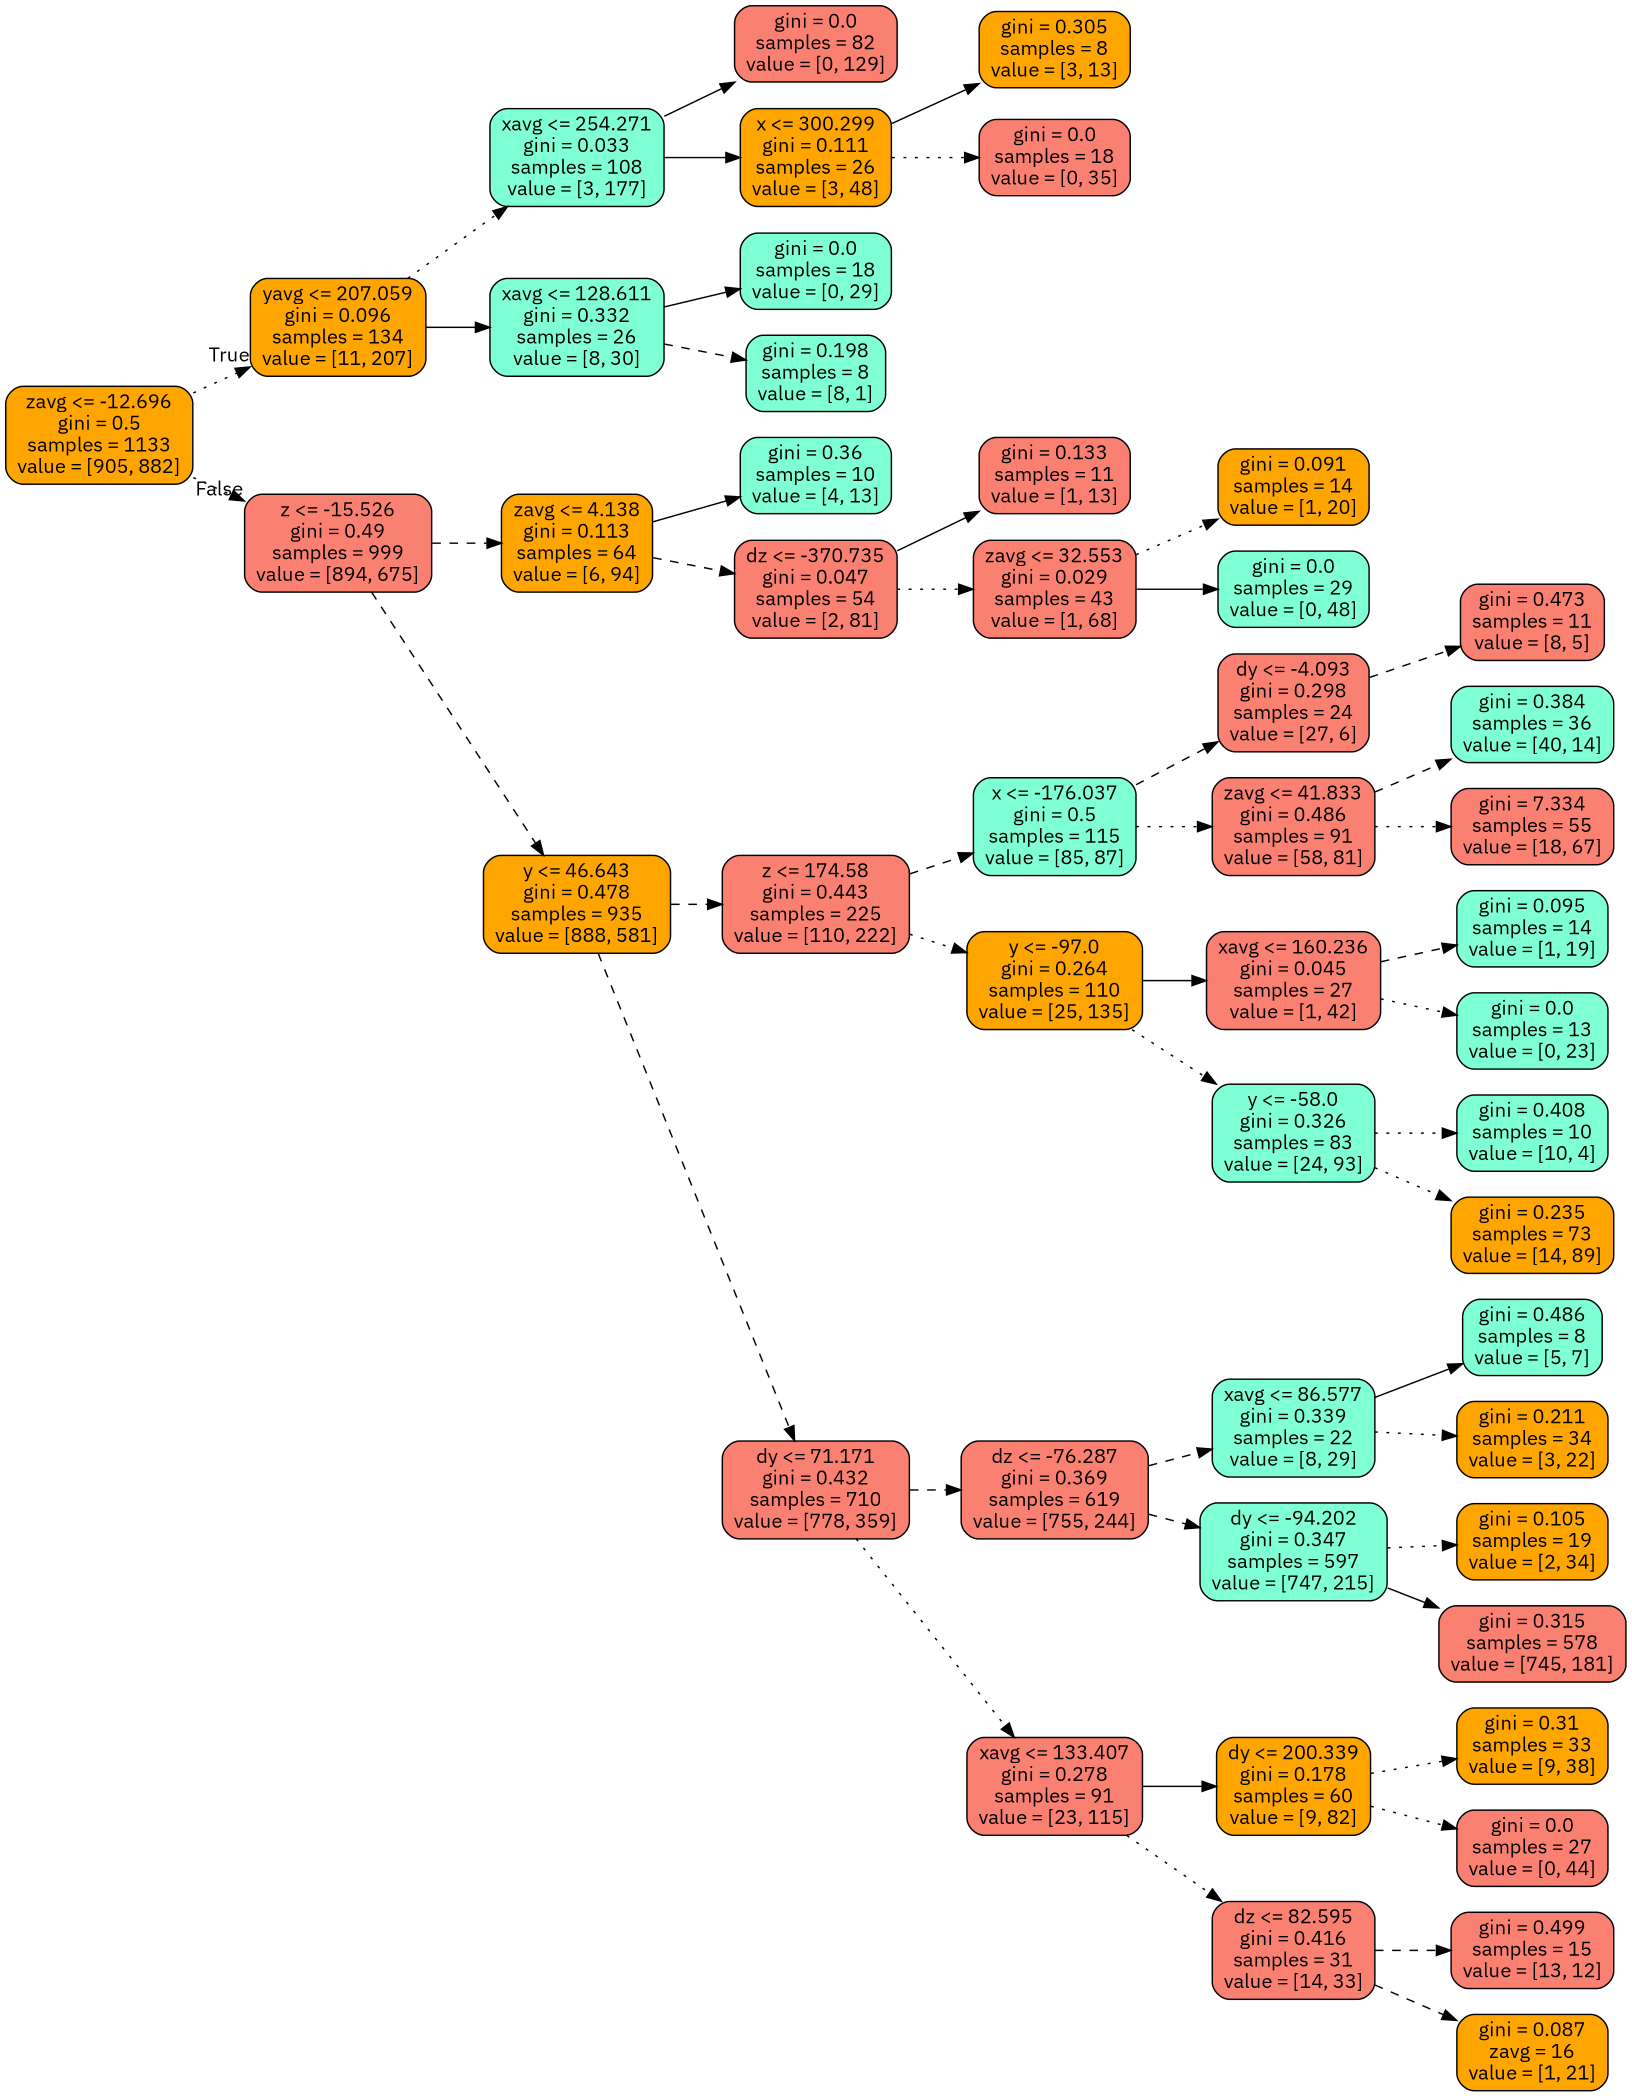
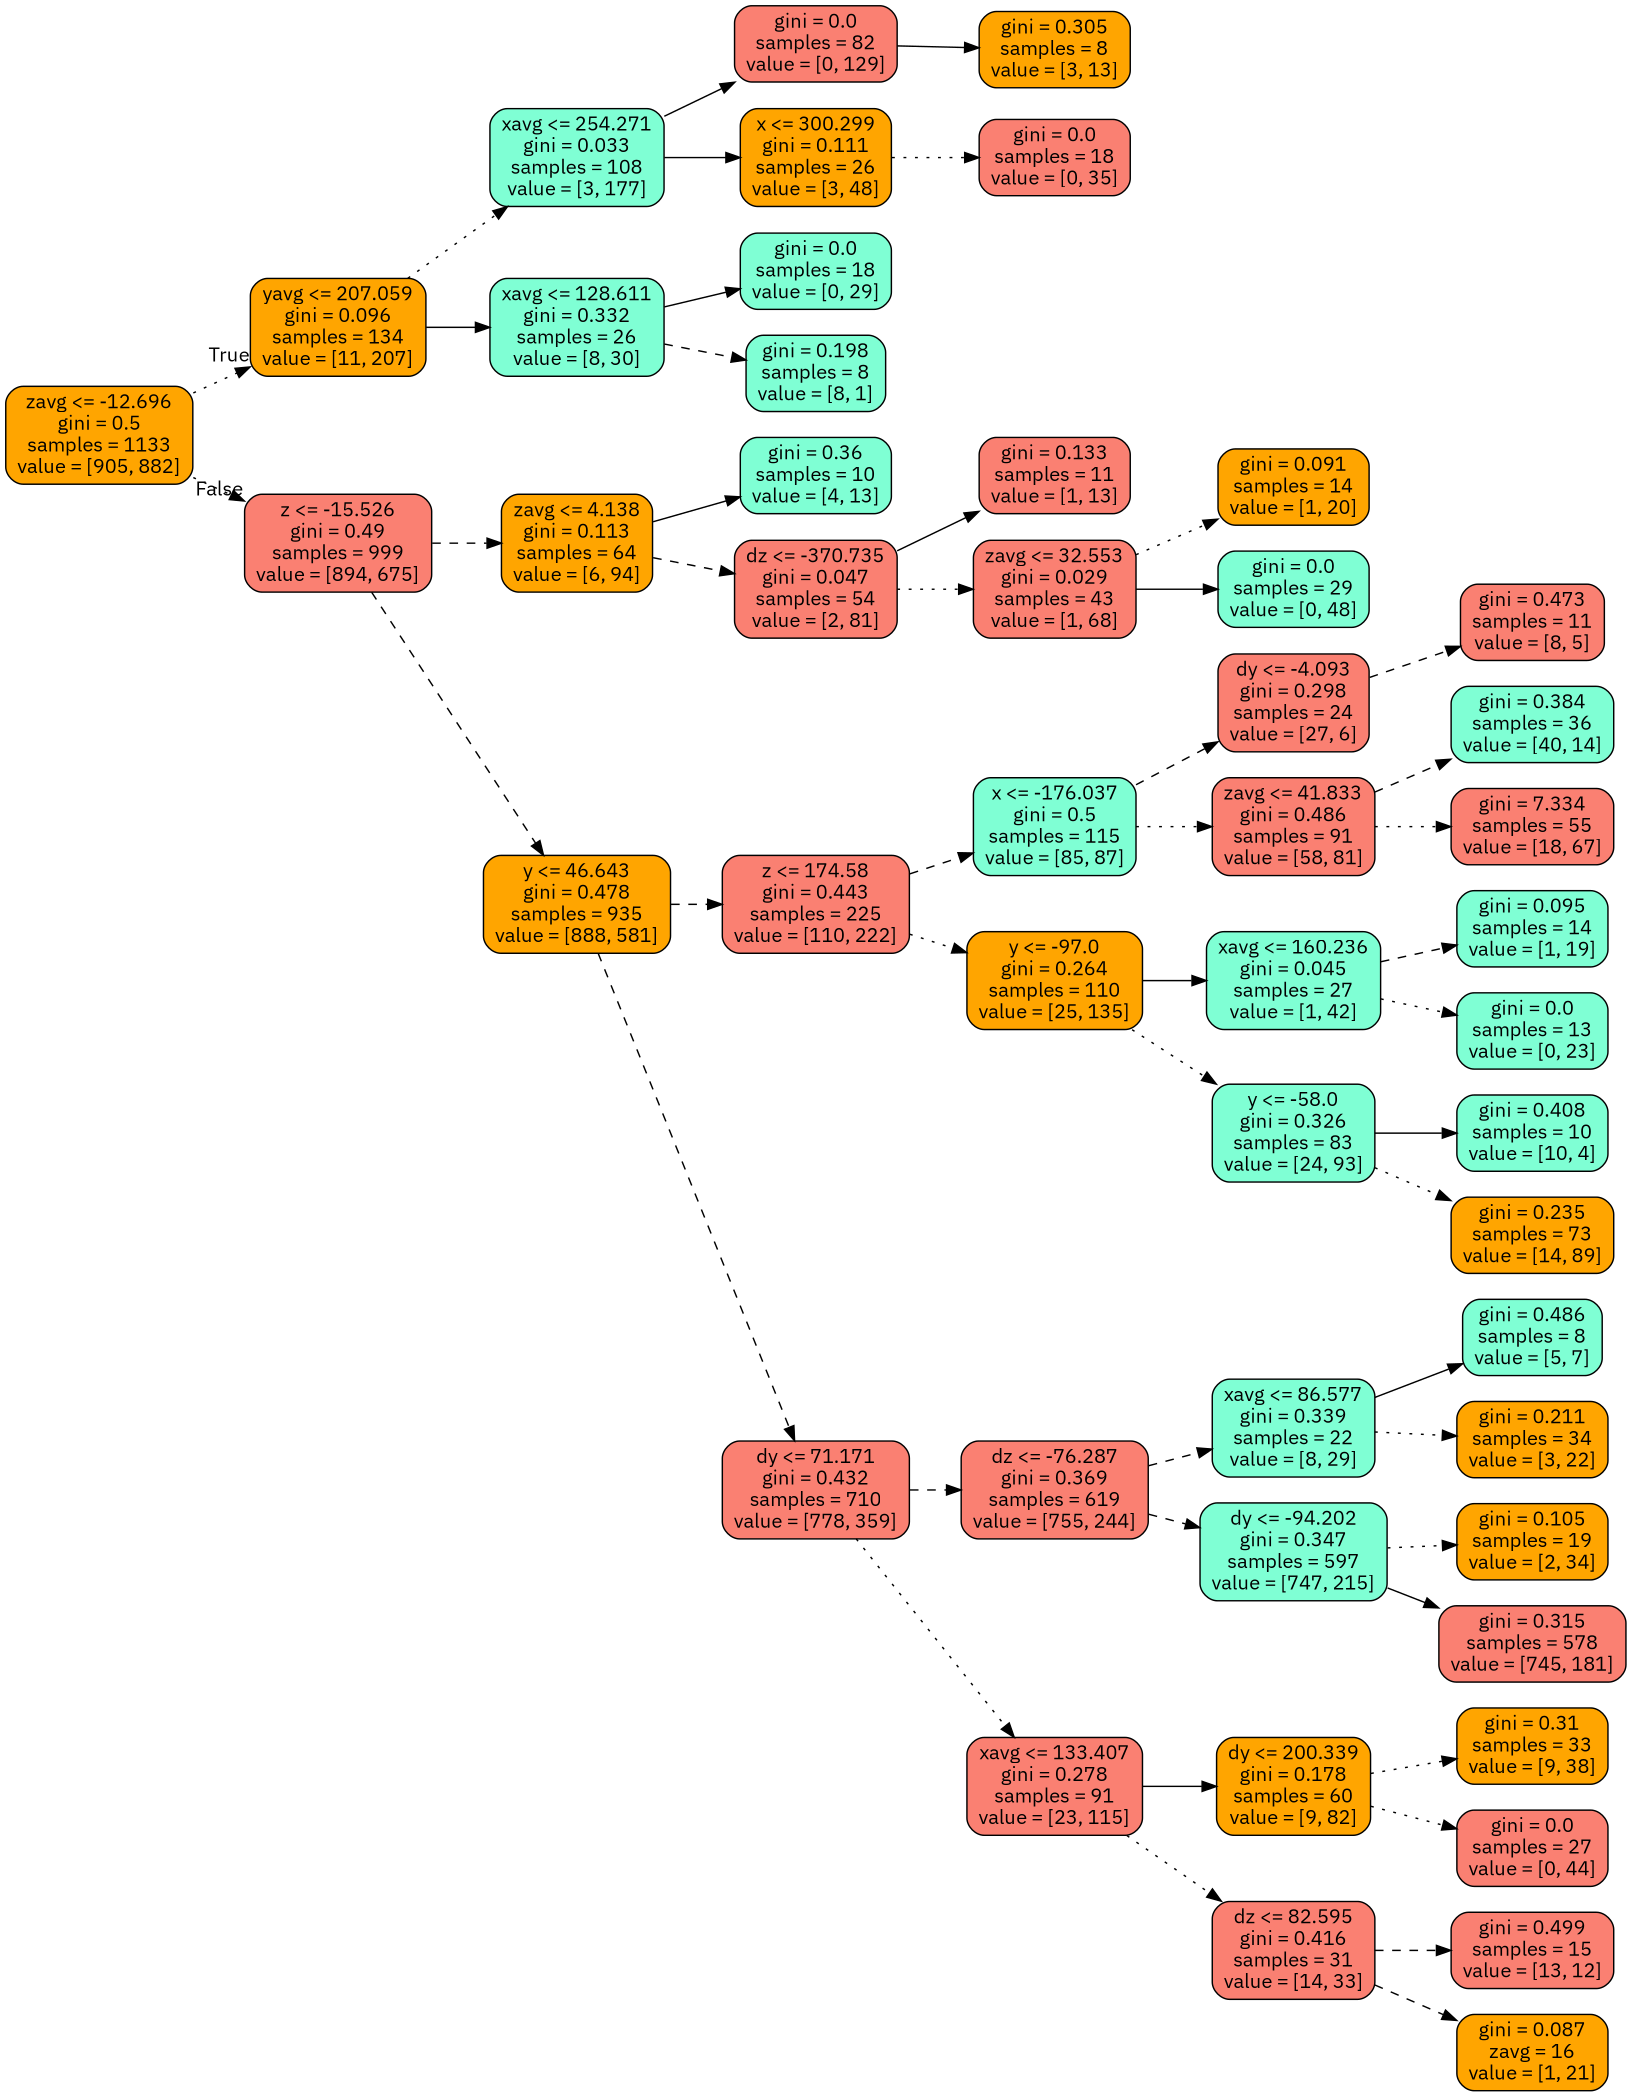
(929, 107) -> (931, 47)
(1294, 981) -> (1294, 981)
(1408, 1133) -> (1408, 1133)
